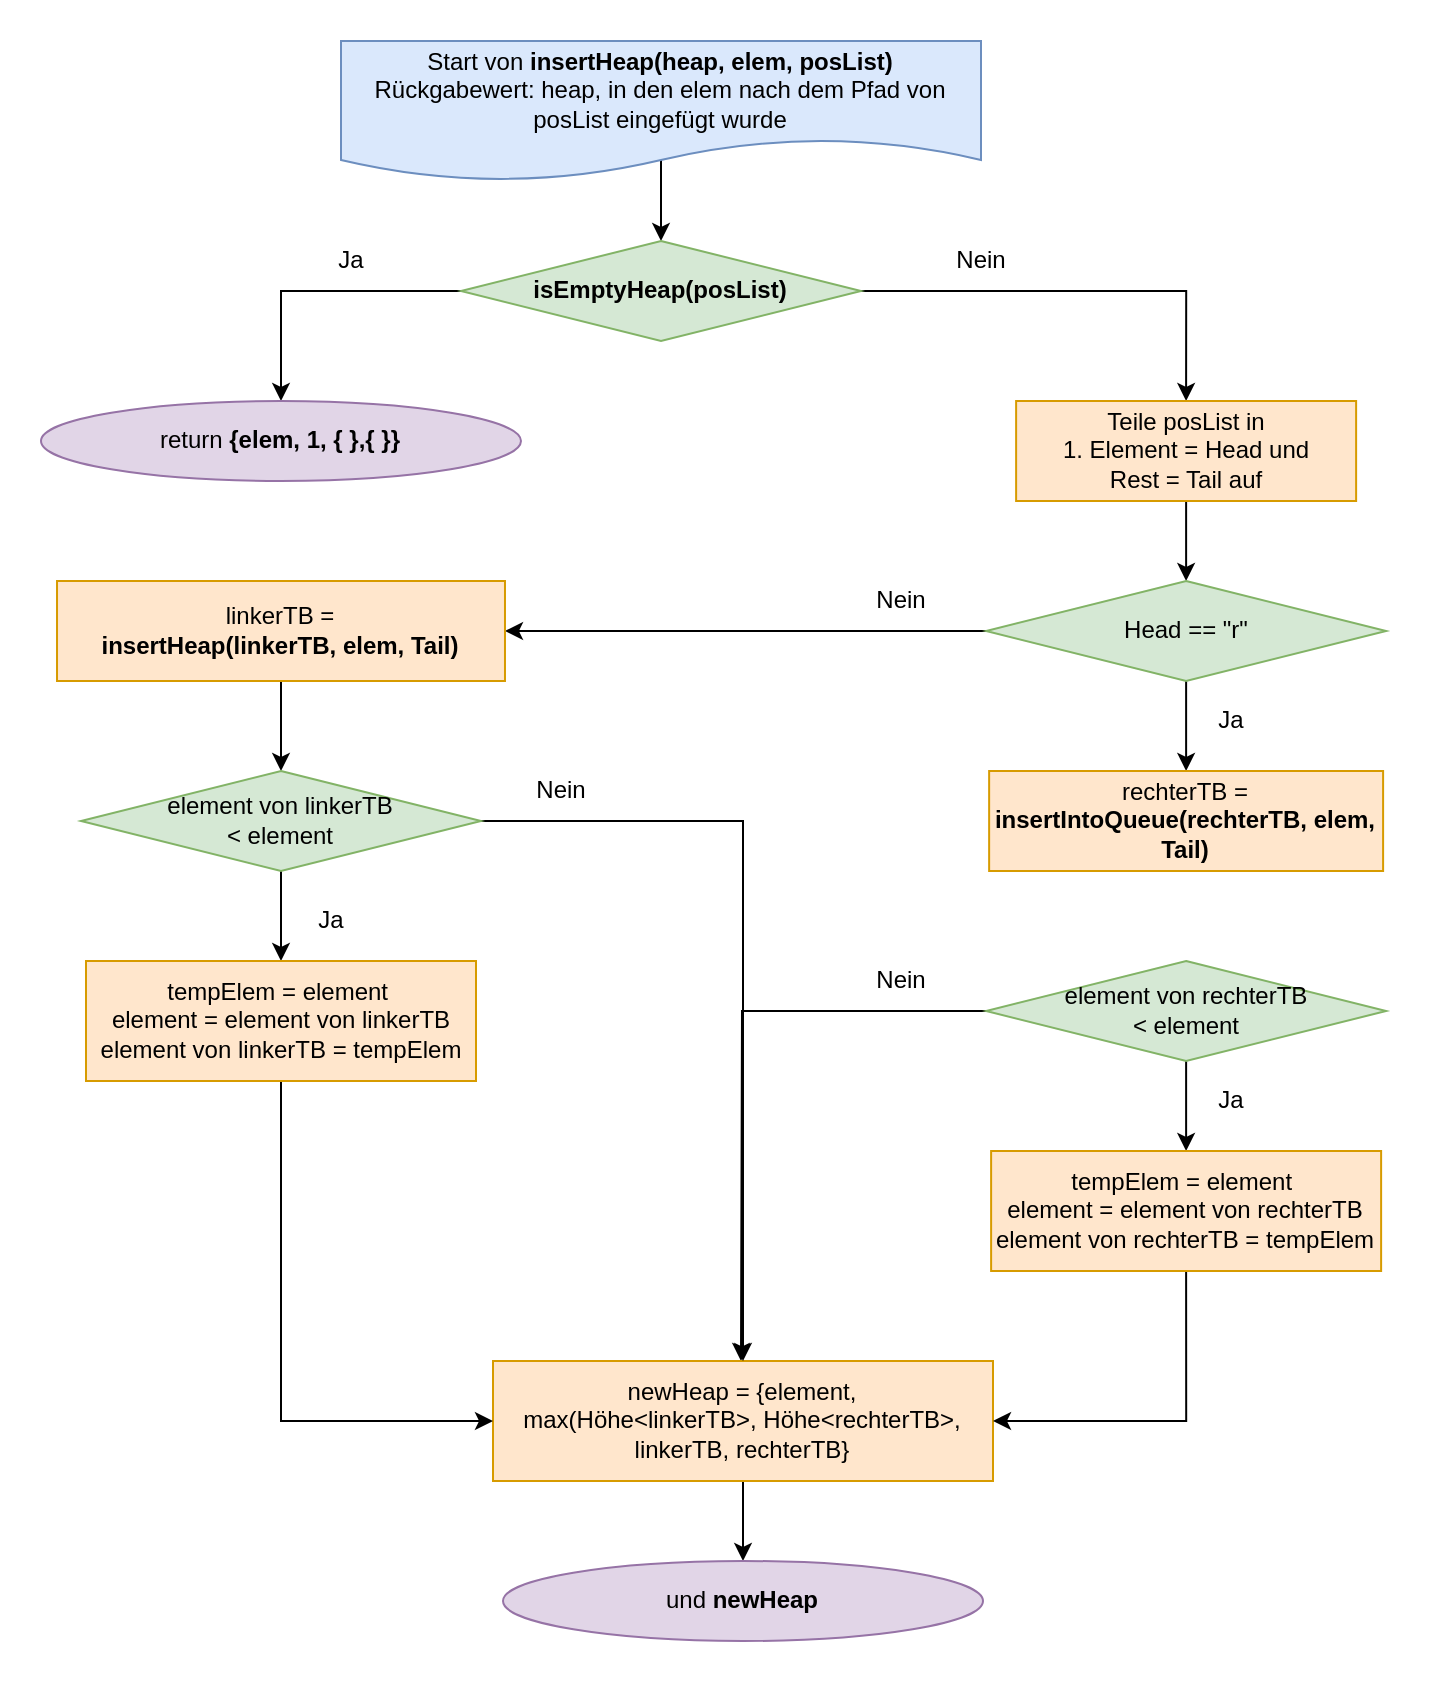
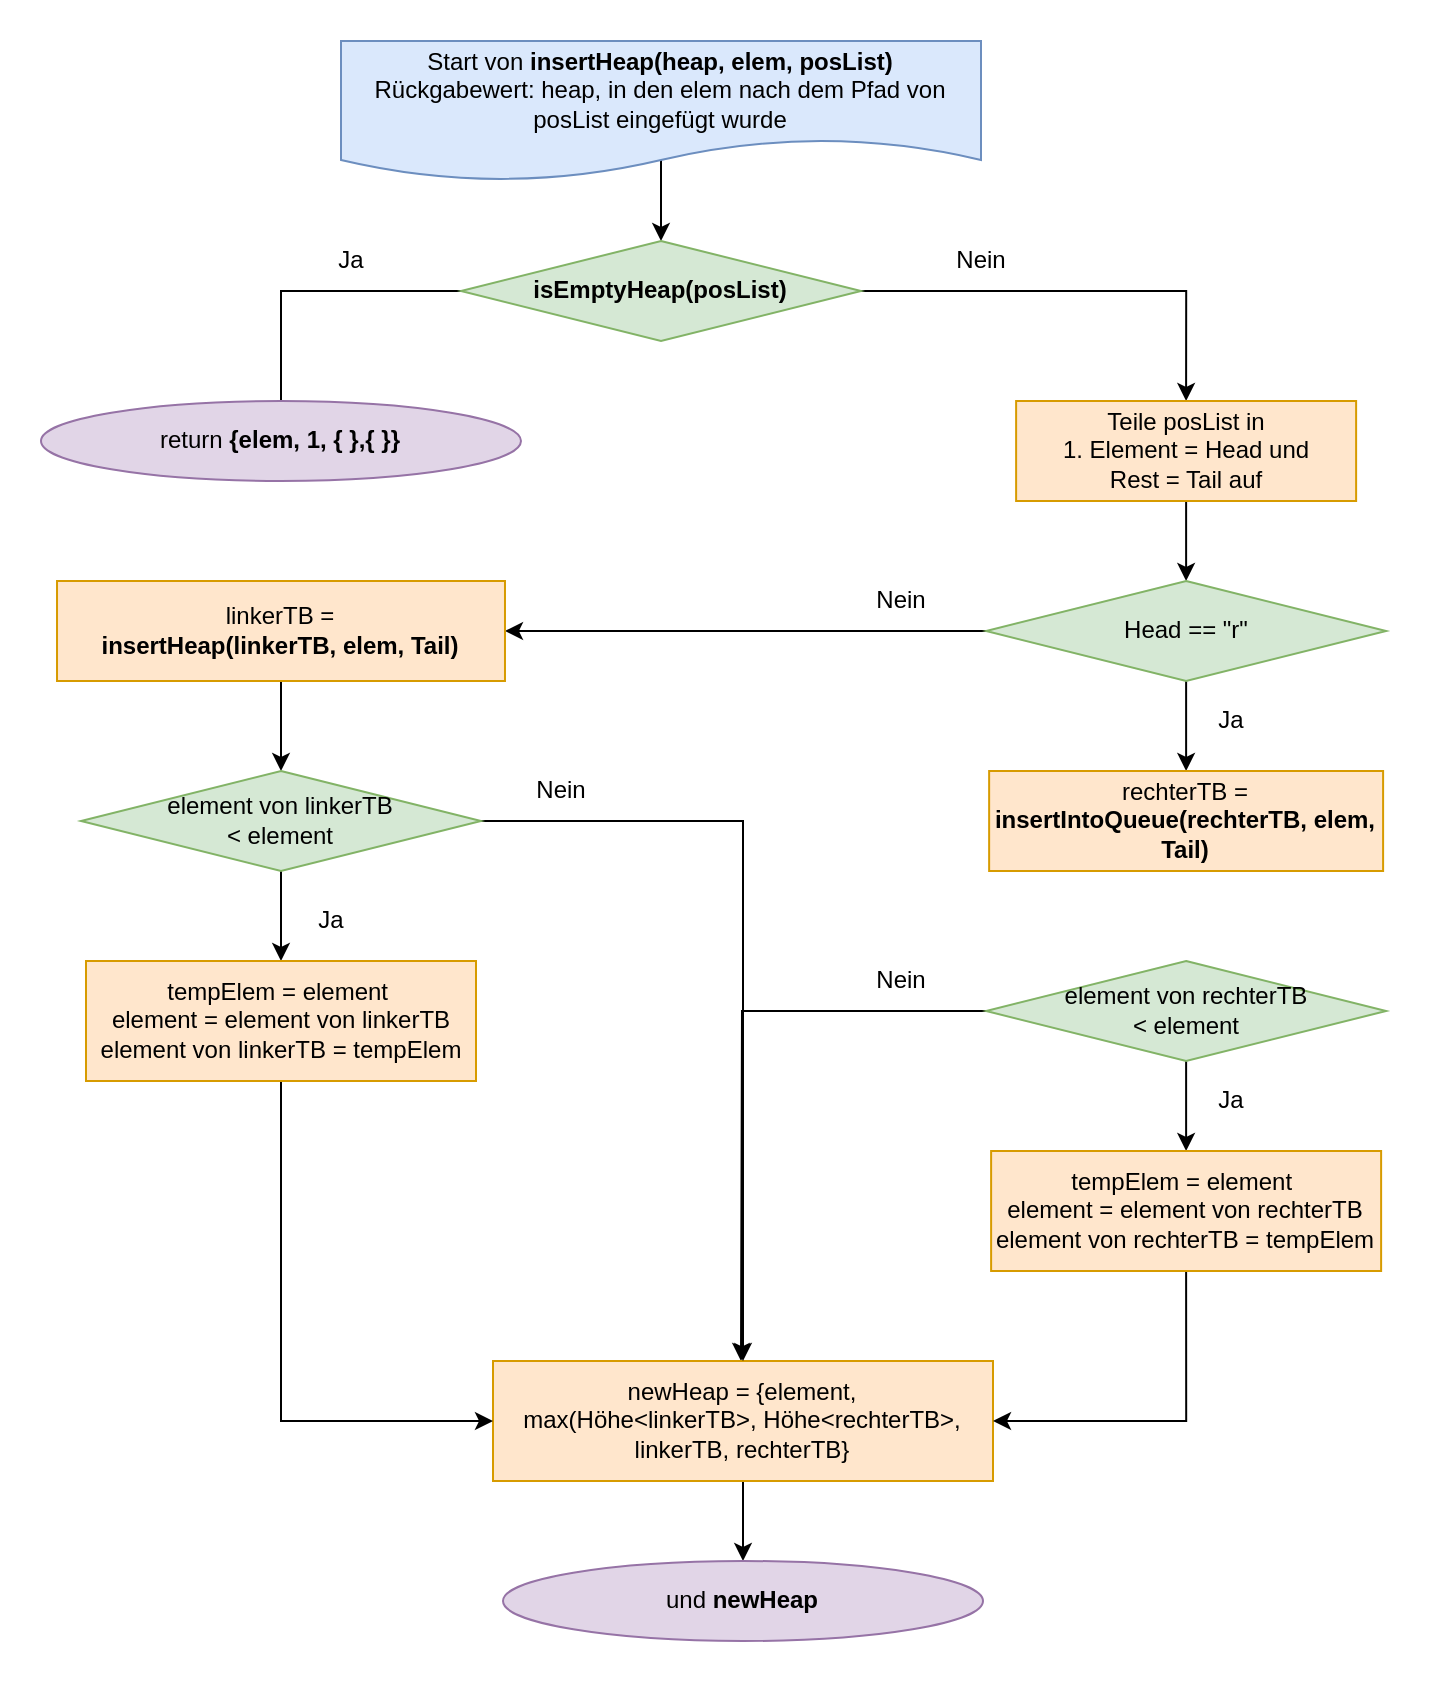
(281, 386) -> (281, 391)
